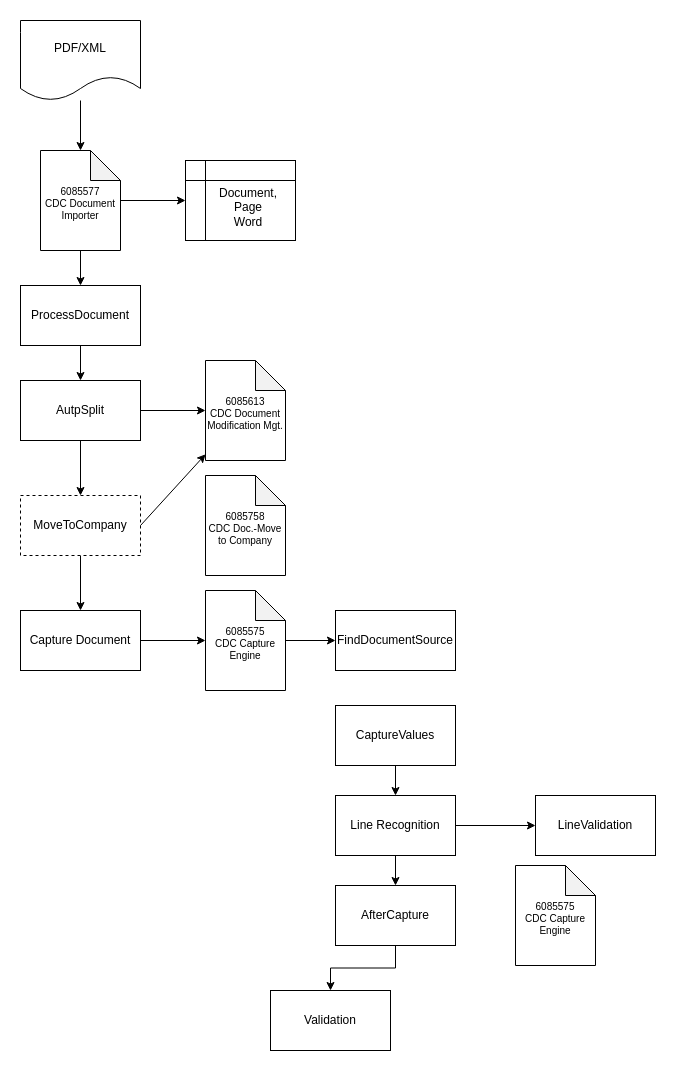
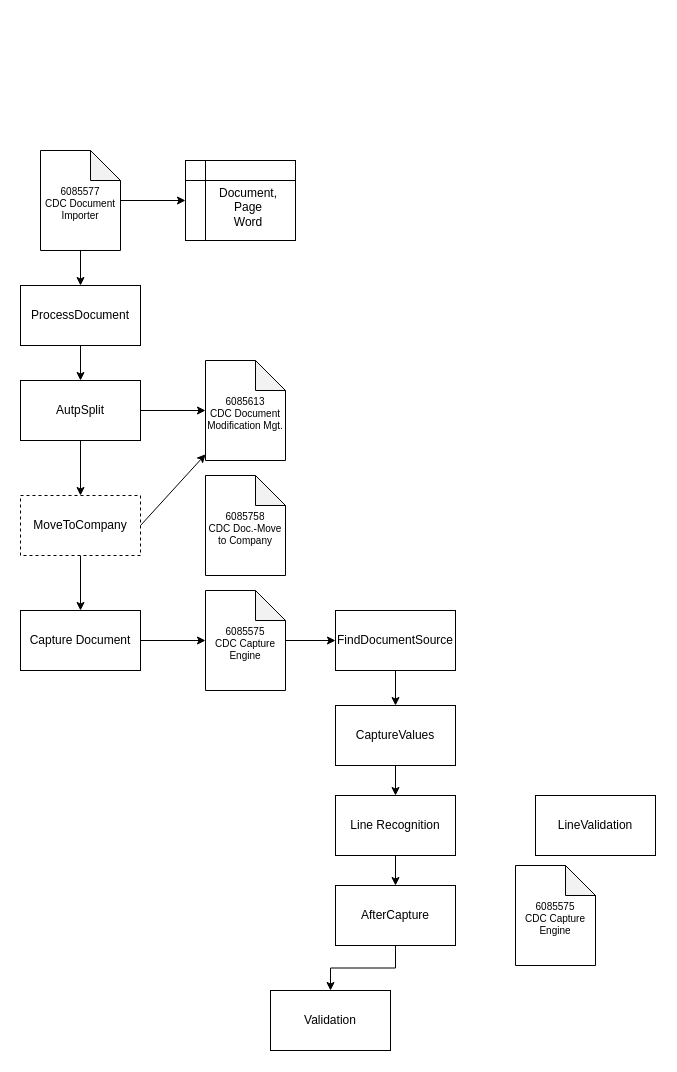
(81, 61) -> none
(81, 122) -> none
none -> (396, 690)
(492, 826) -> none
